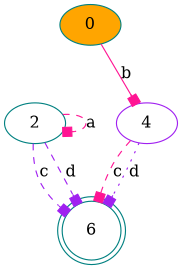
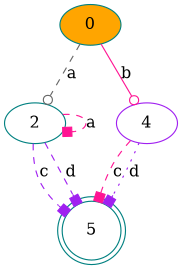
none -> (65, 70)
(116, 70) -> (116, 70)
(92, 231) -> (92, 231)
